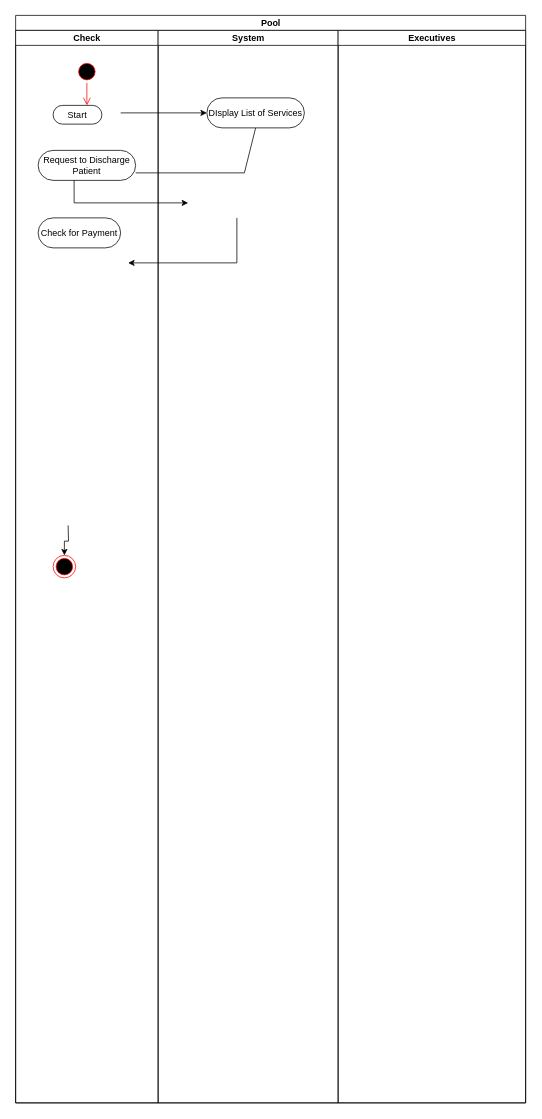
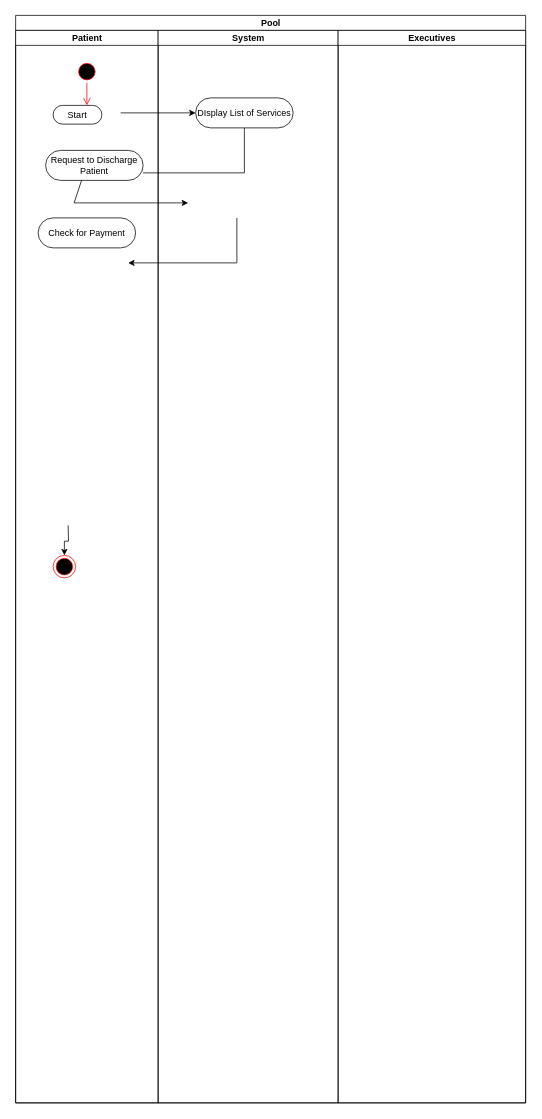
(87, 38) -> (87, 38)
(255, 113) -> (244, 113)
(87, 165) -> (94, 165)
(79, 233) -> (87, 233)
